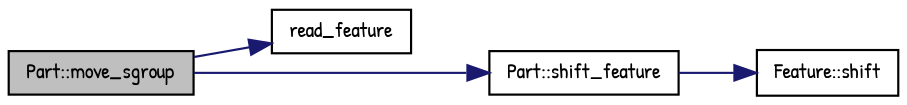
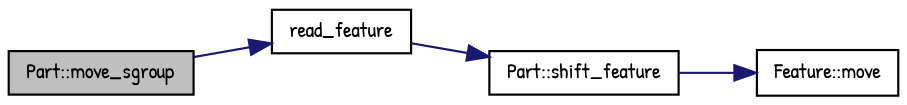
(330, 73) -> (439, 48)
(828, 73) -> (828, 73)
